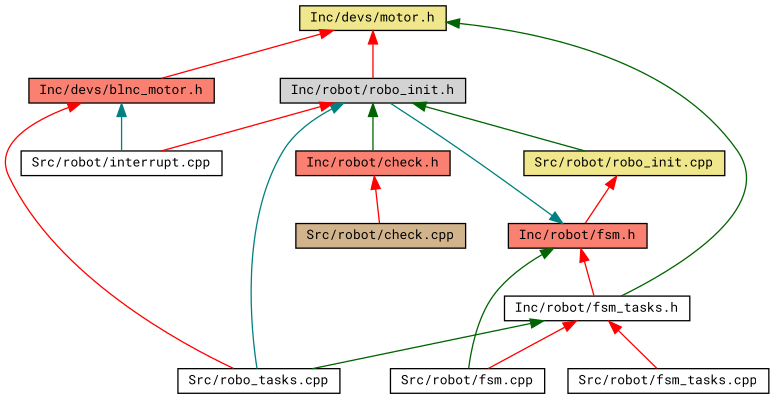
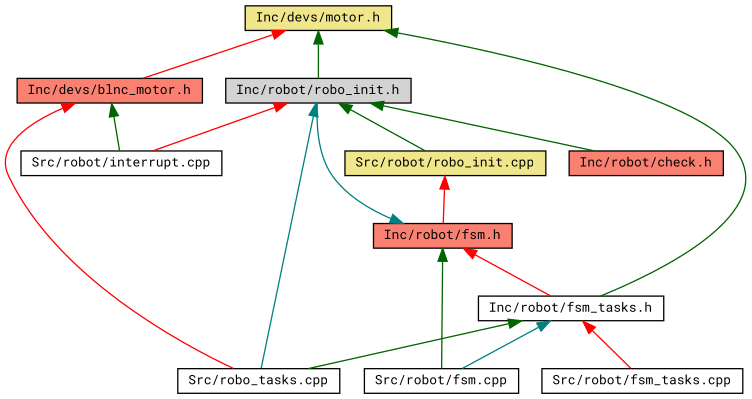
(373, 61) -> (318, 61)
(122, 134) -> (117, 134)
(381, 236) -> none
(526, 348) -> (500, 348)
